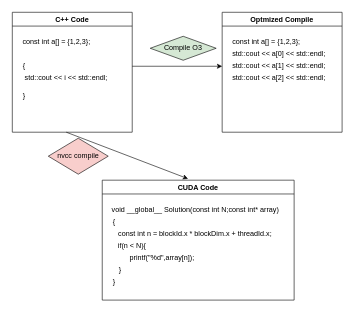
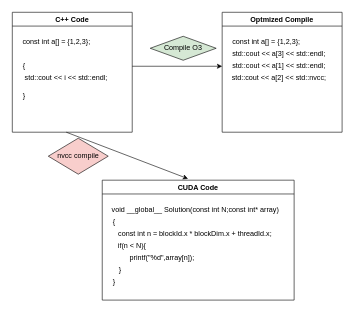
(279, 54) -> (279, 54)
(279, 78) -> (279, 78)
